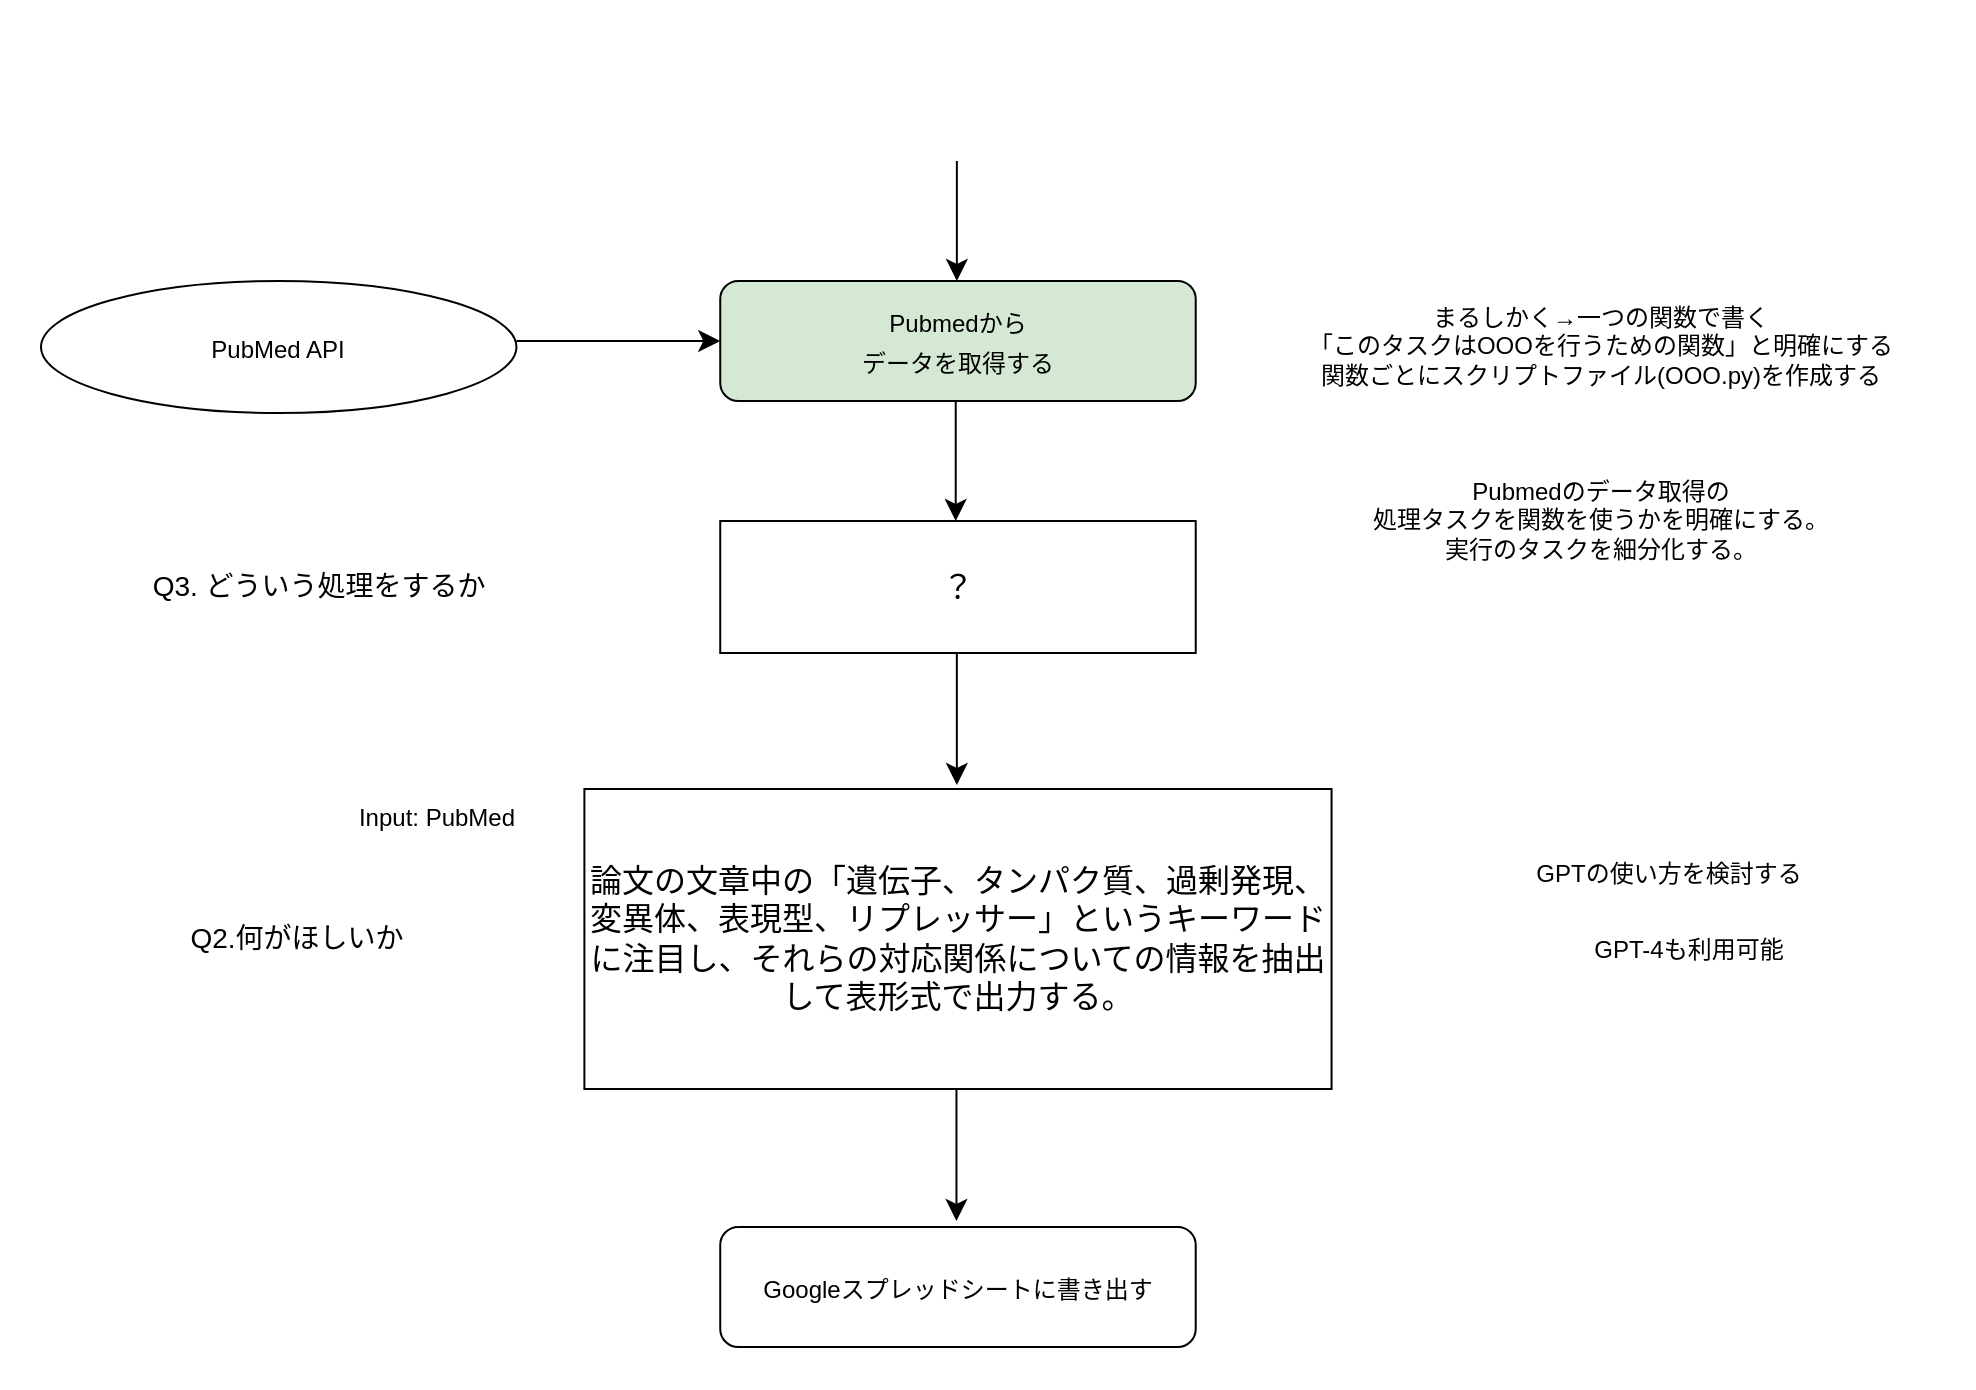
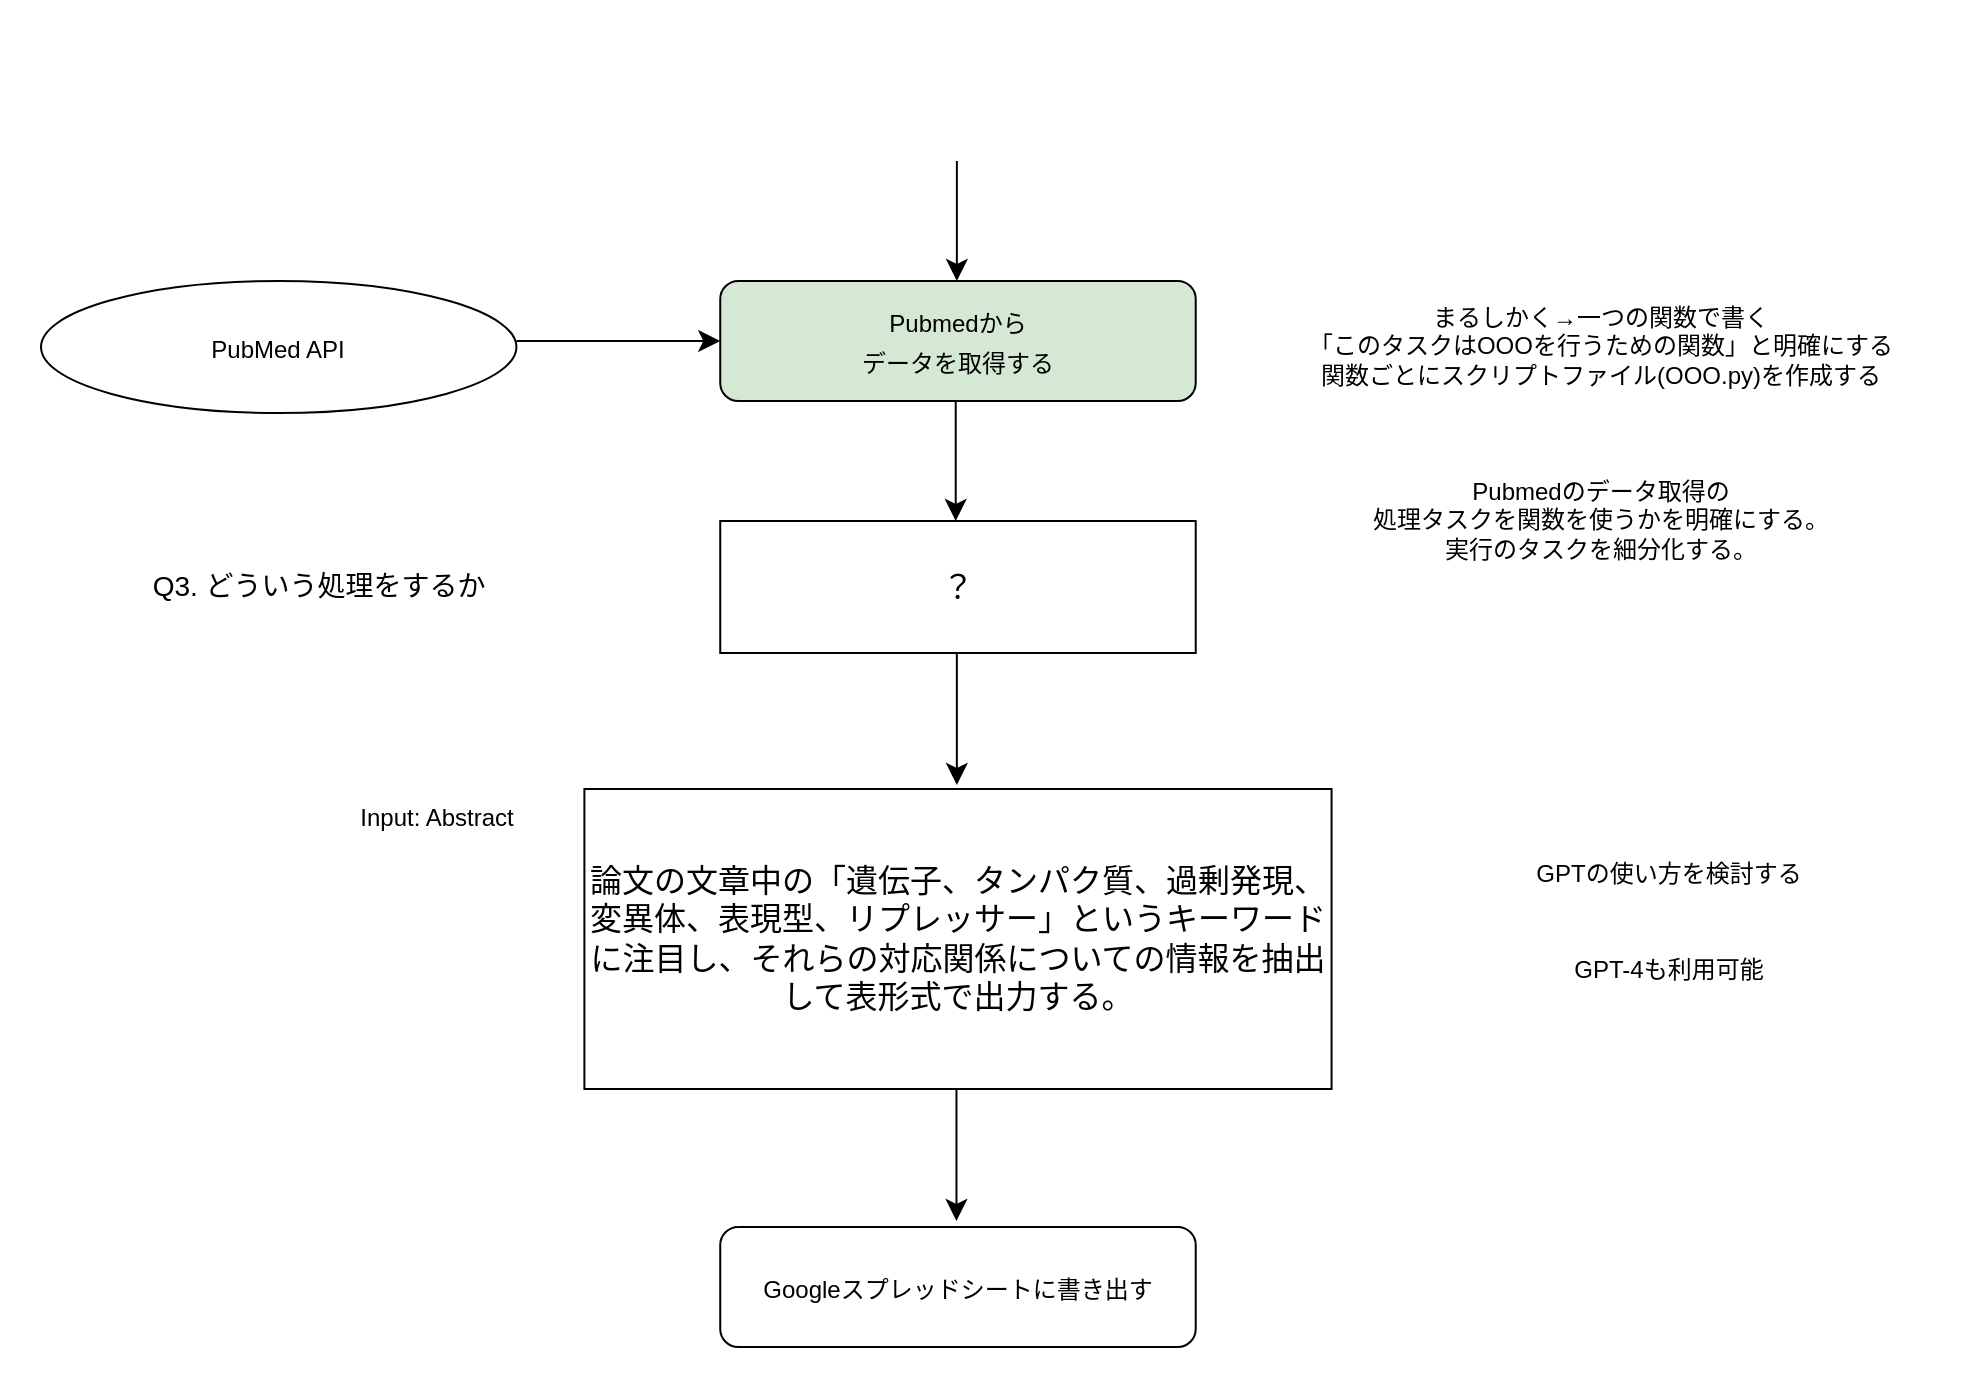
(438, 819) -> (438, 819)
(297, 939) -> none
(1689, 951) -> (1669, 971)
